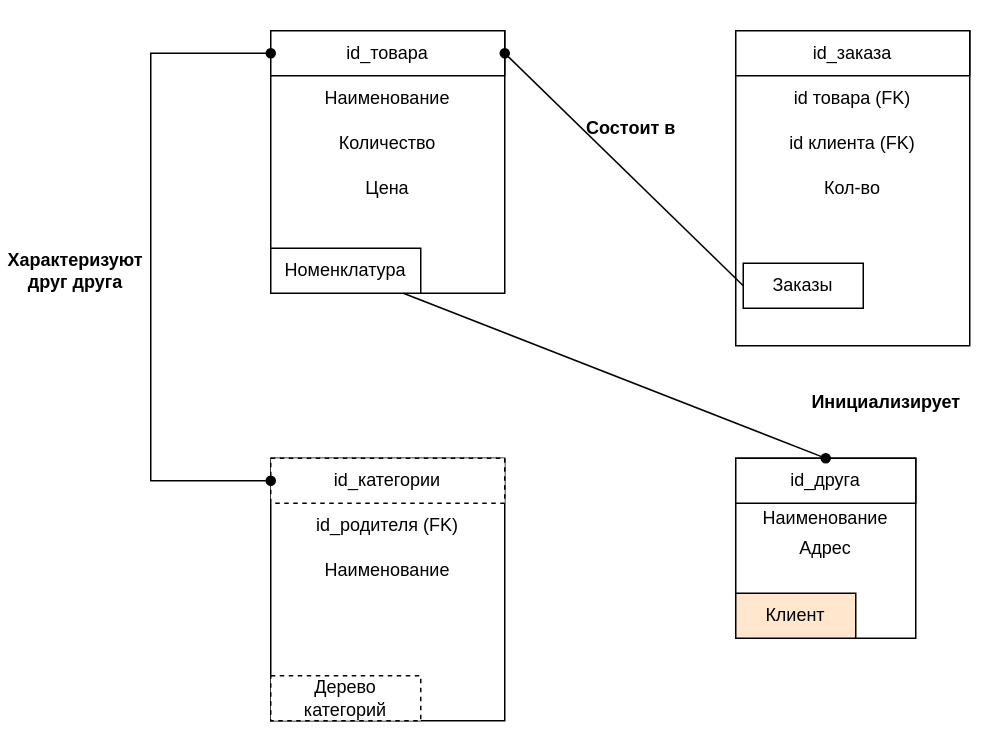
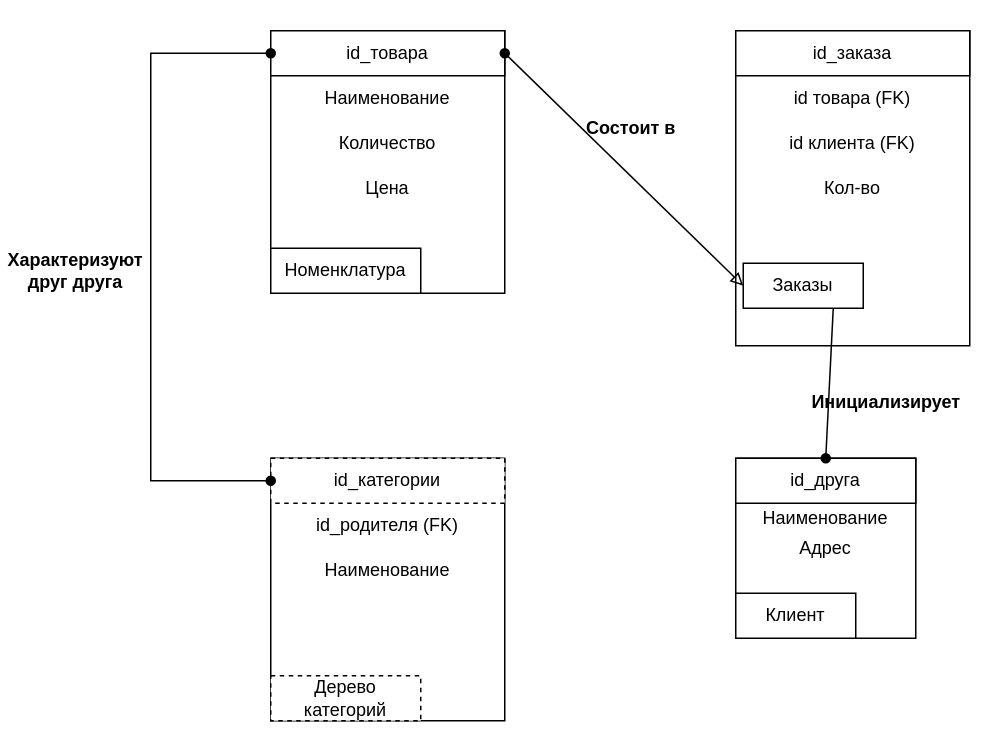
(737, 279) -> (733, 276)
(612, 375) -> (830, 382)
(796, 616) -> (796, 616)
